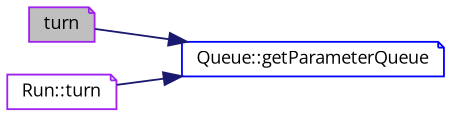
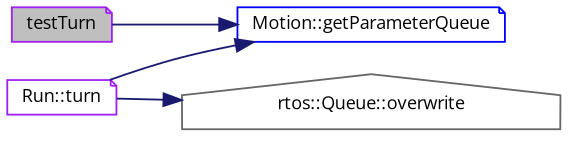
(62, 25) -> (62, 25)
(313, 59) -> (371, 25)
none -> (371, 105)
